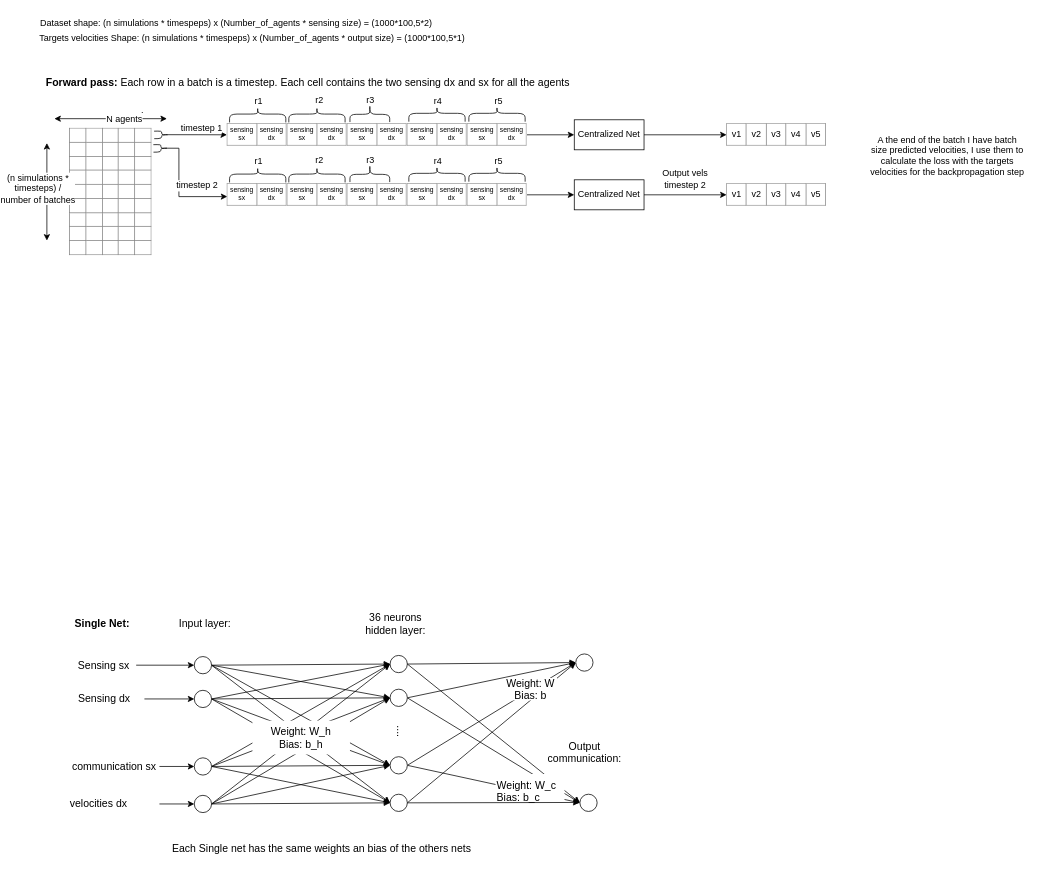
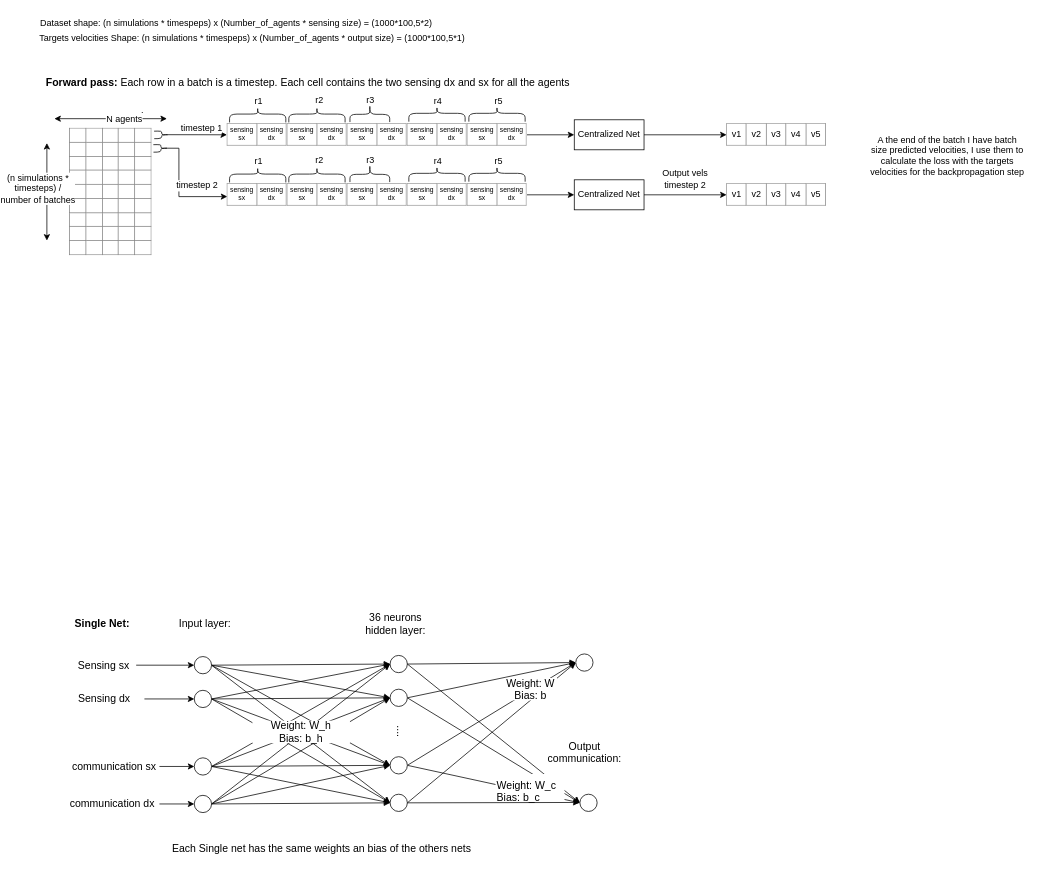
(301, 737) -> (301, 732)
(103, 804) -> (113, 804)
